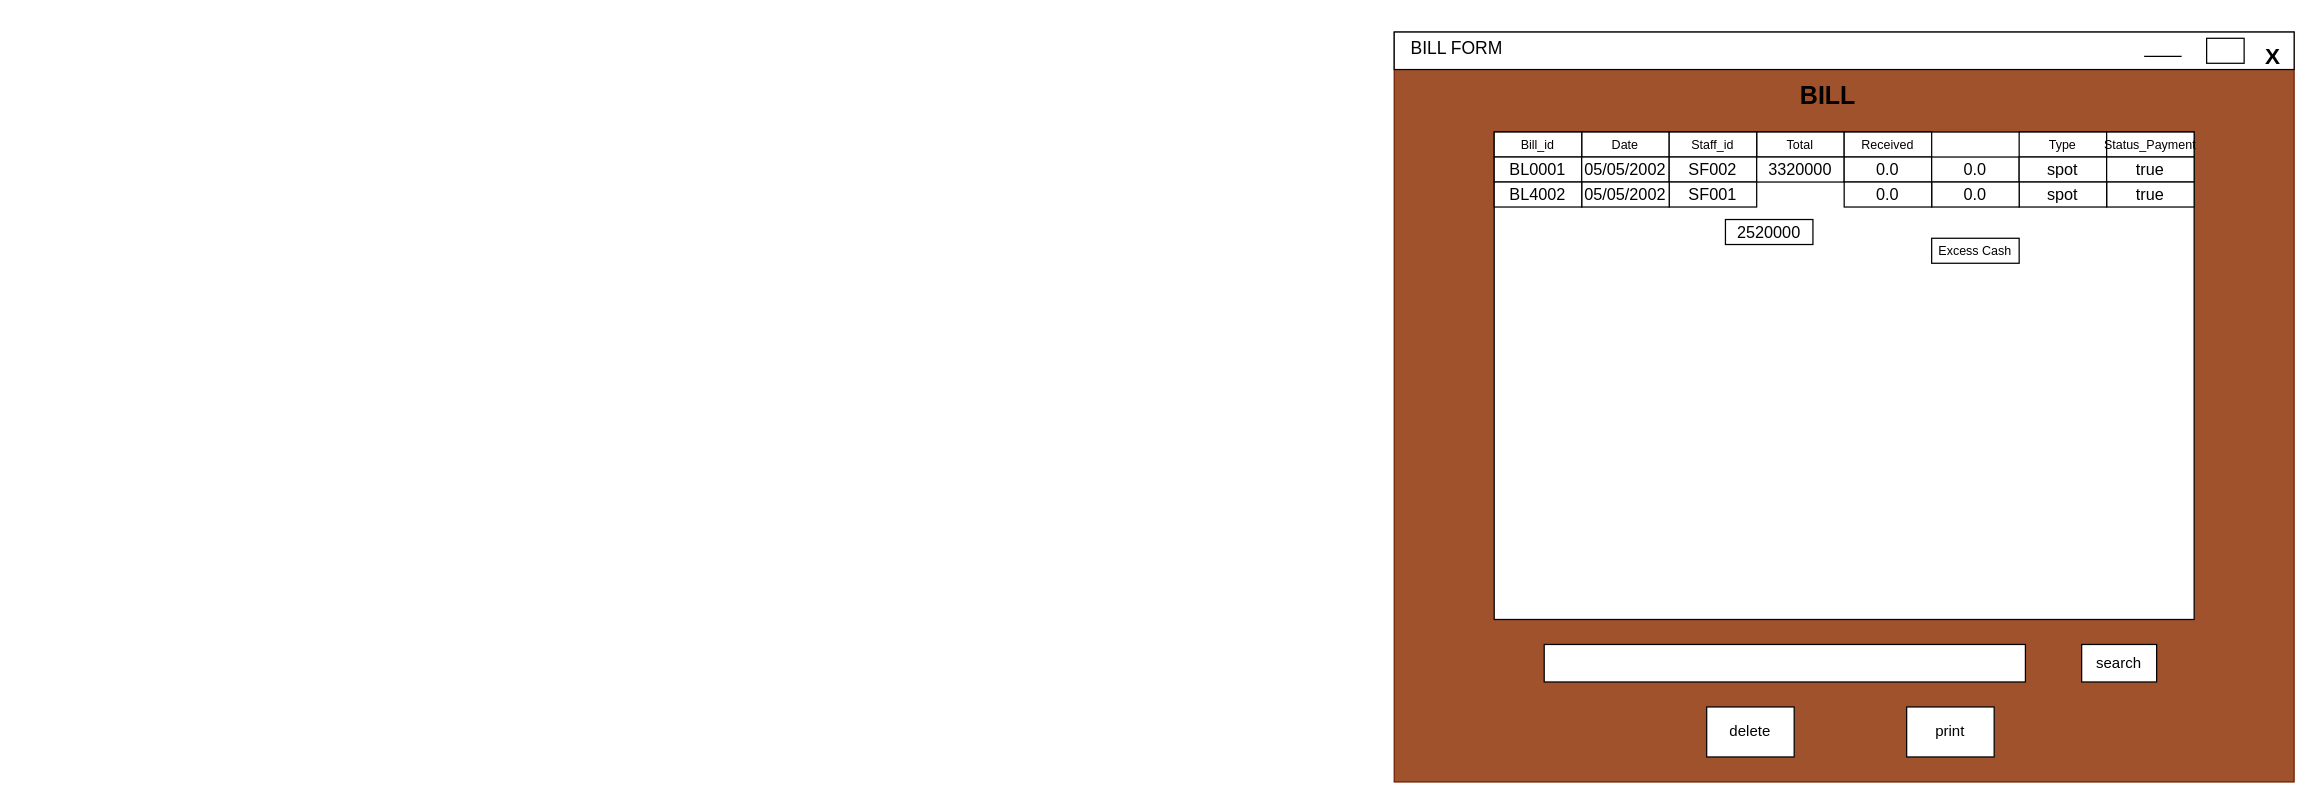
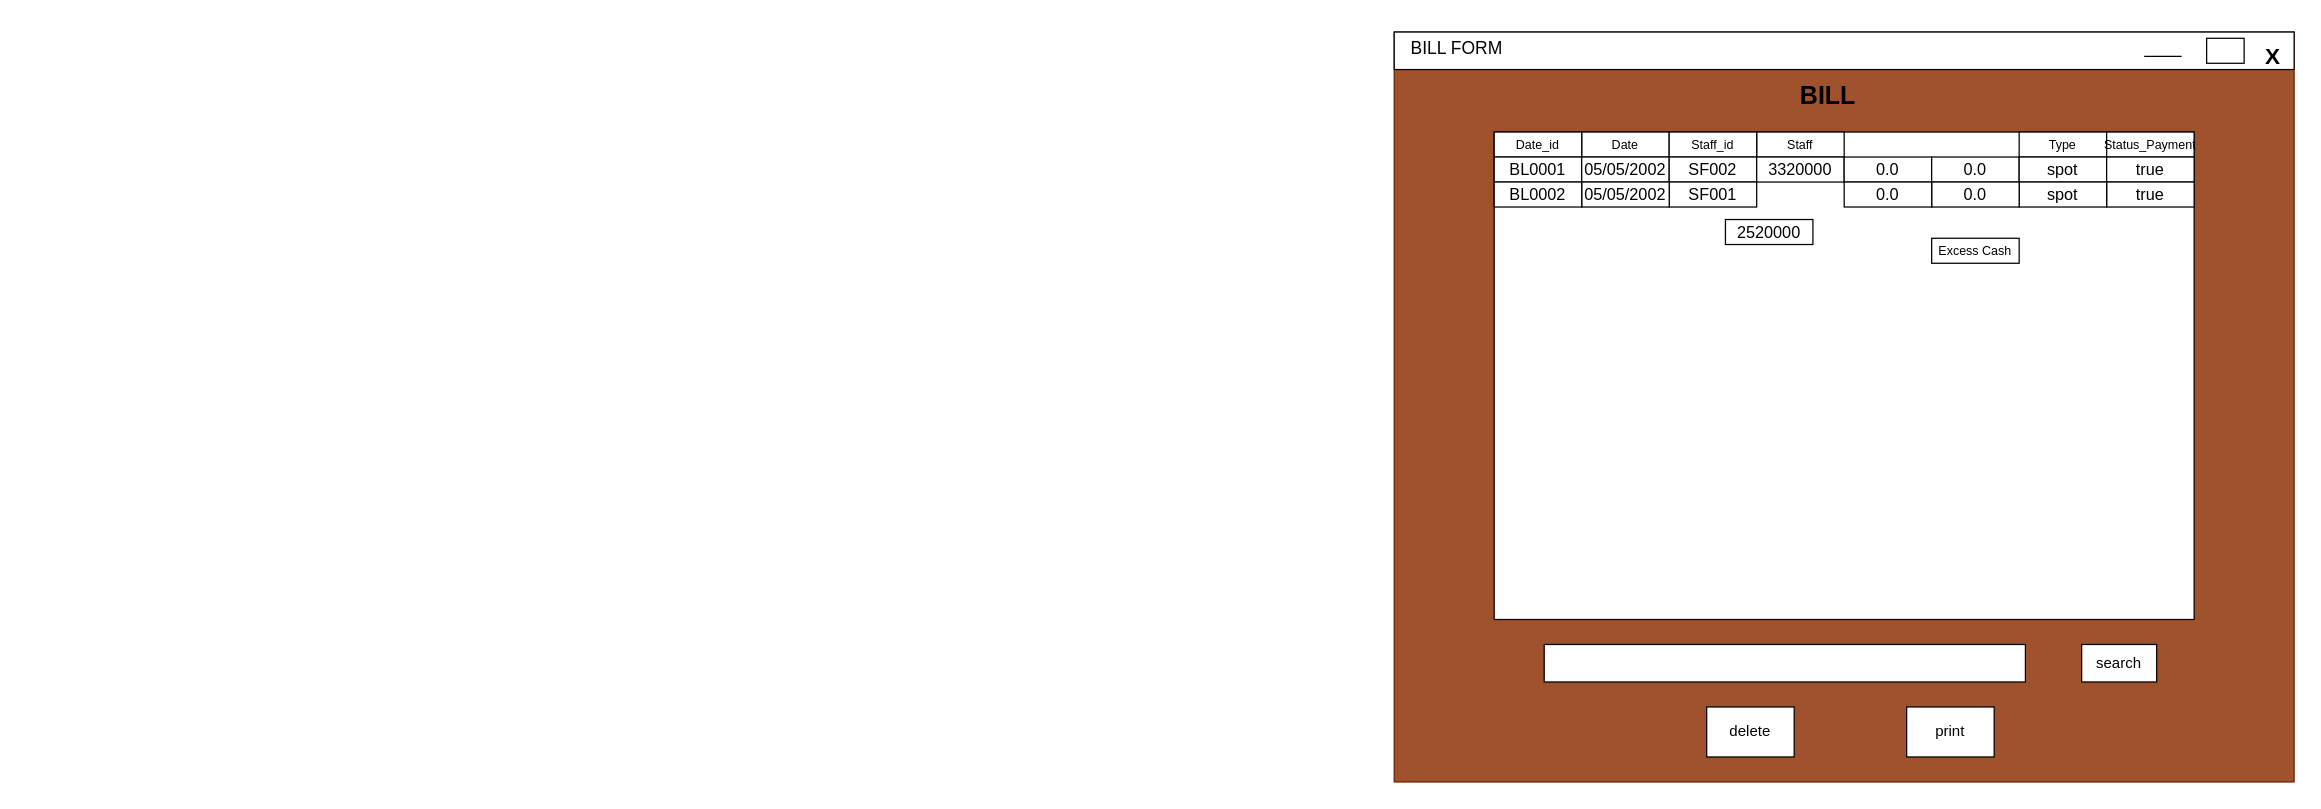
(1538, 144) -> (1538, 144)
(1801, 144) -> (1801, 144)
(1888, 144) -> none
(1538, 194) -> (1538, 194)
